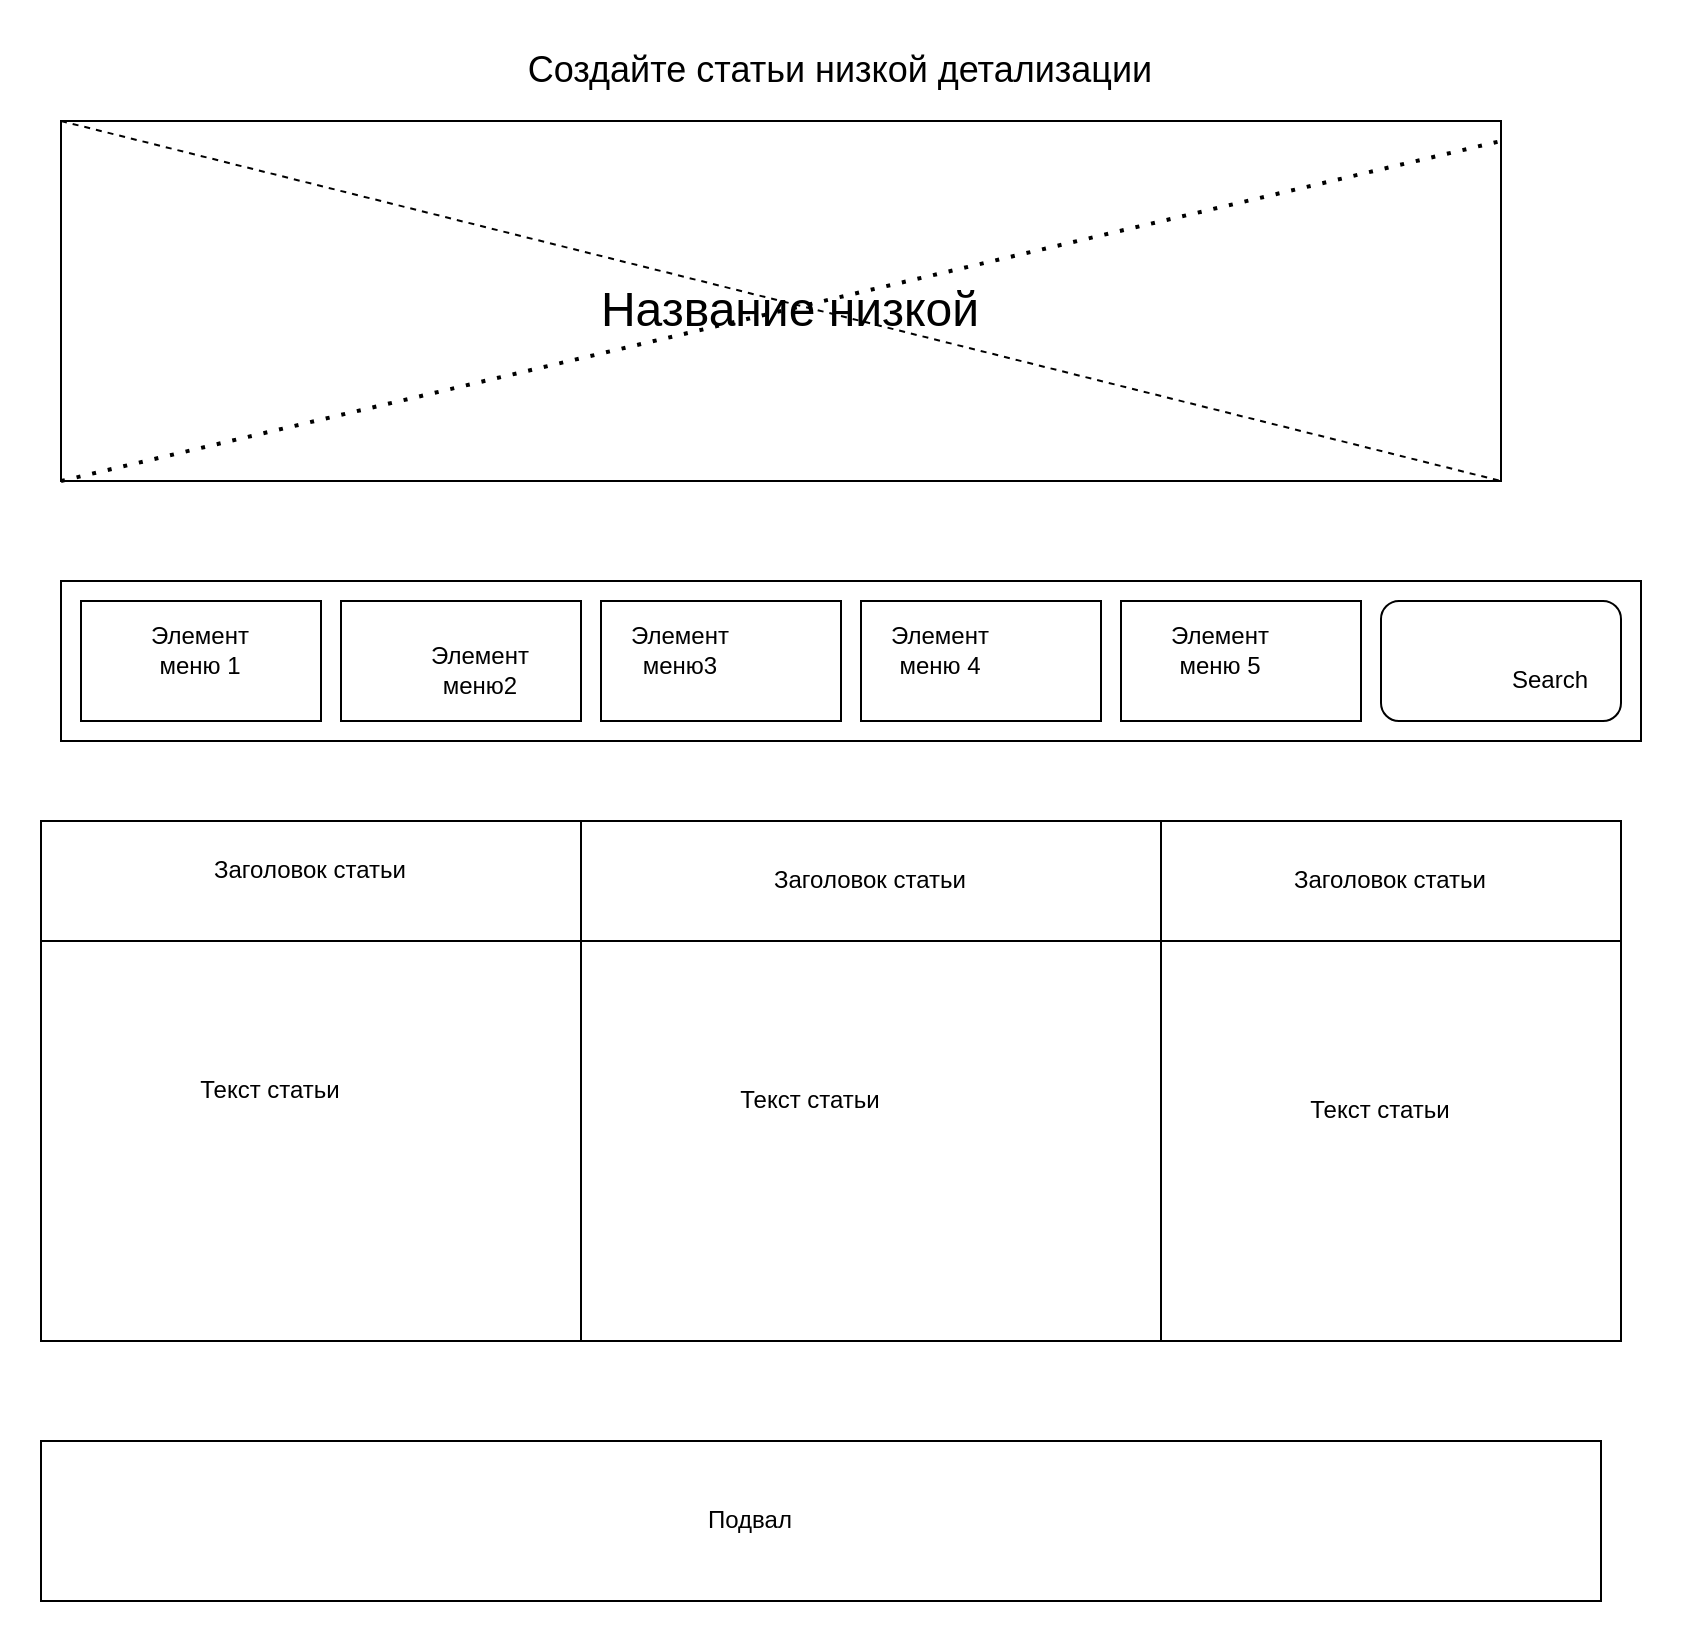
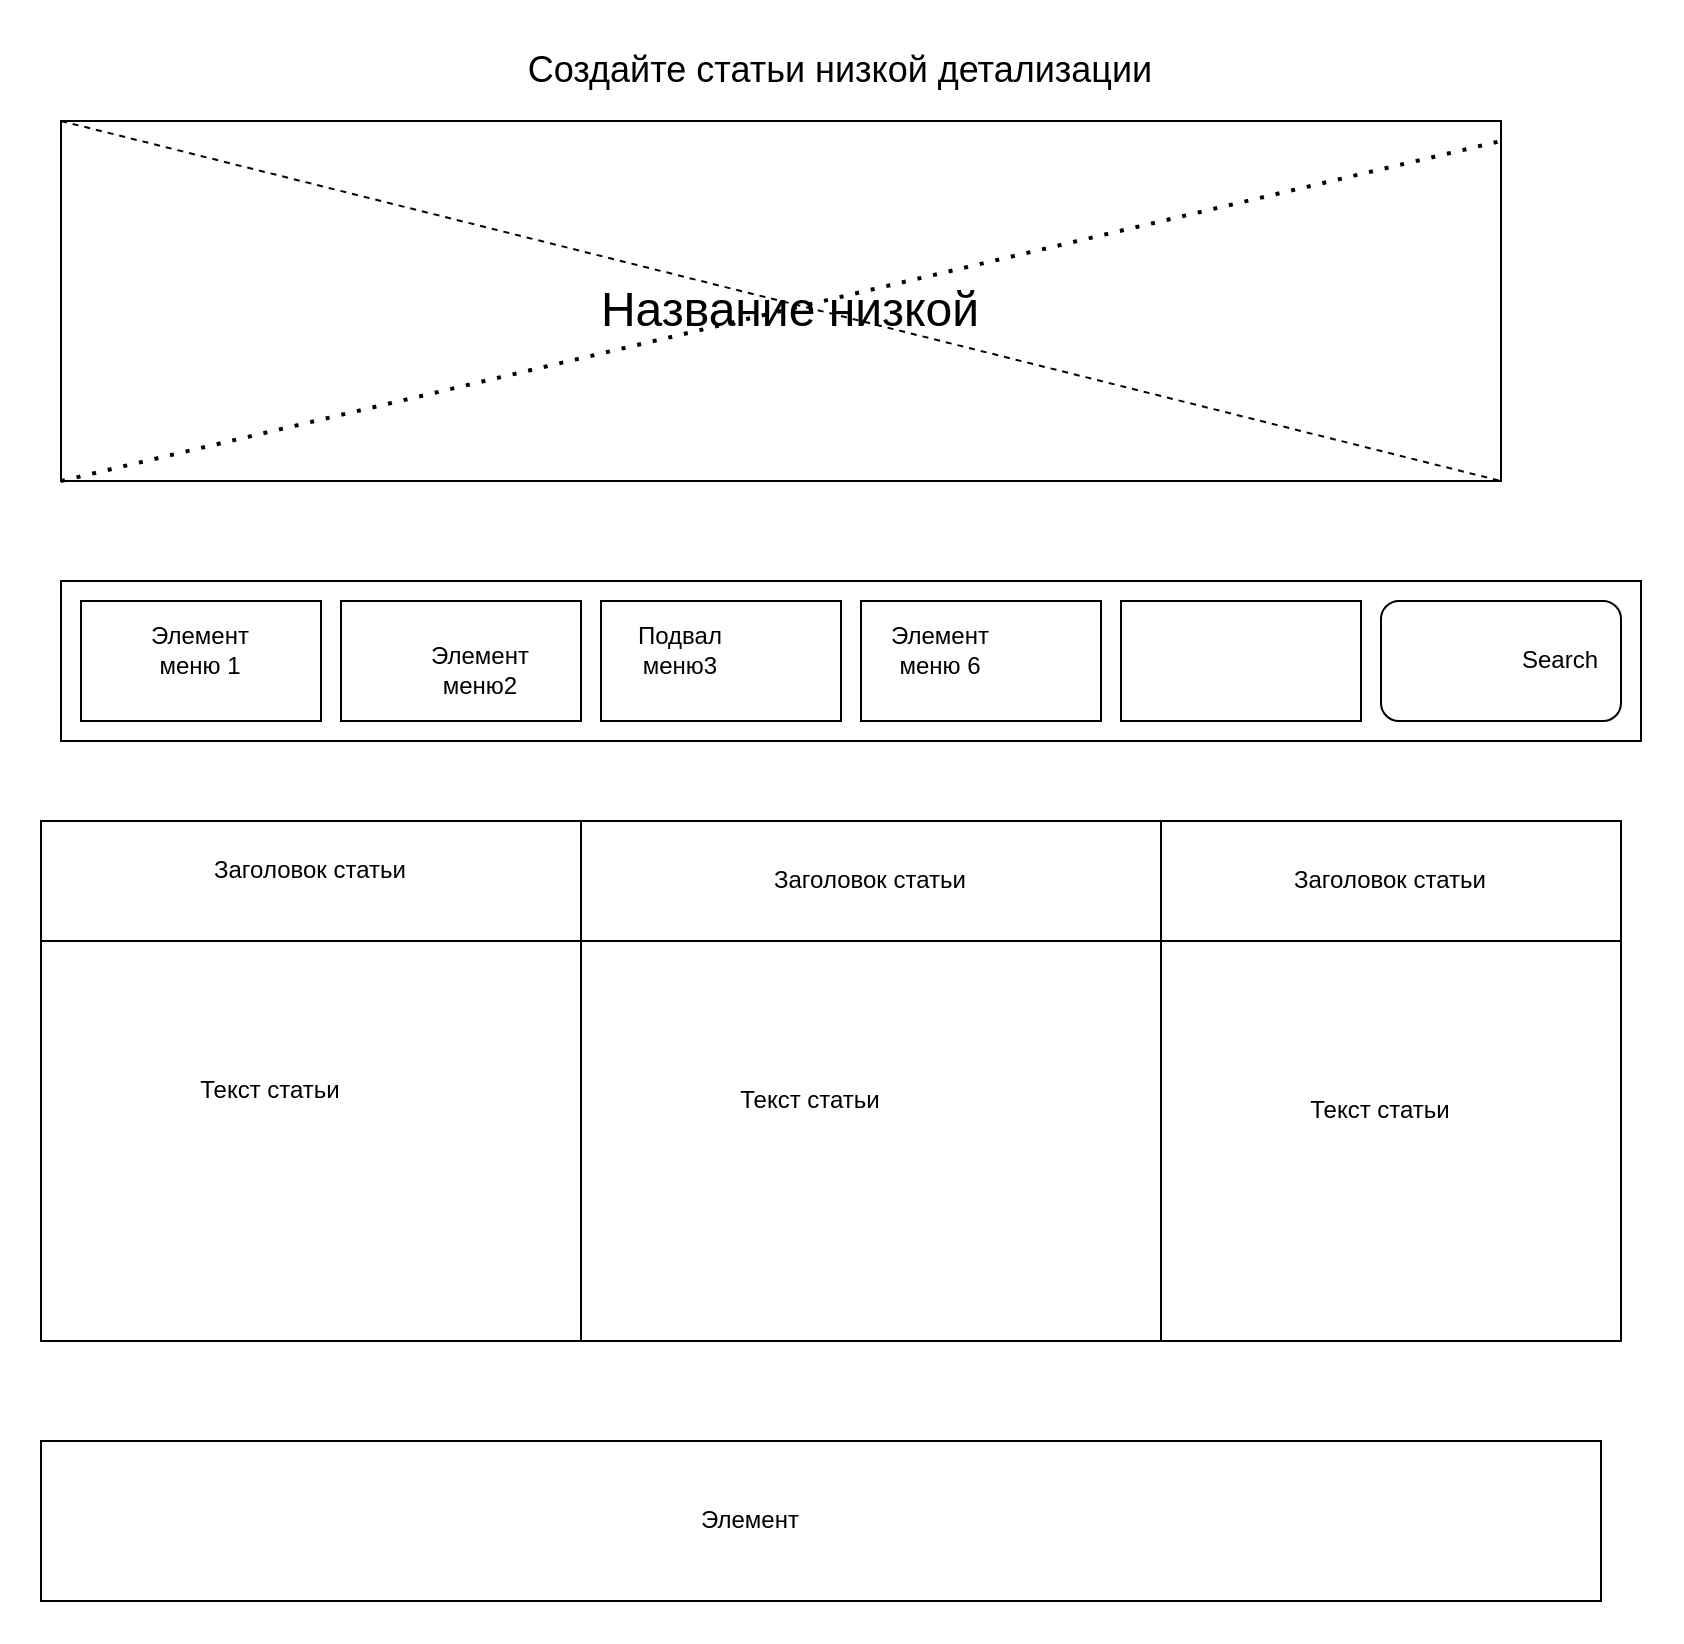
(681, 651) -> (681, 651)
(941, 651) -> (941, 651)
(1221, 651) -> none
(1551, 681) -> (1561, 661)
(751, 1521) -> (751, 1521)
